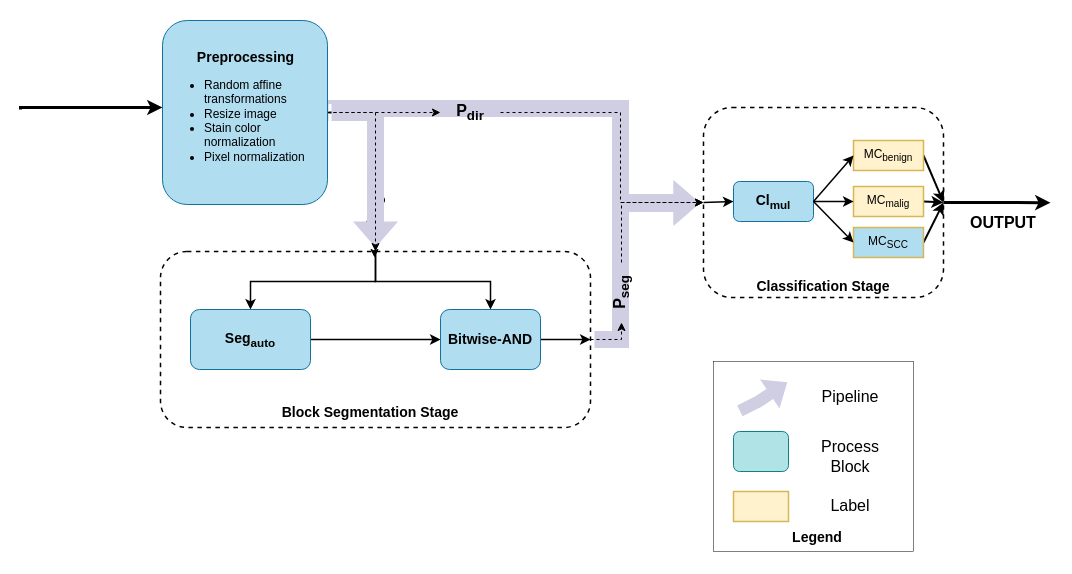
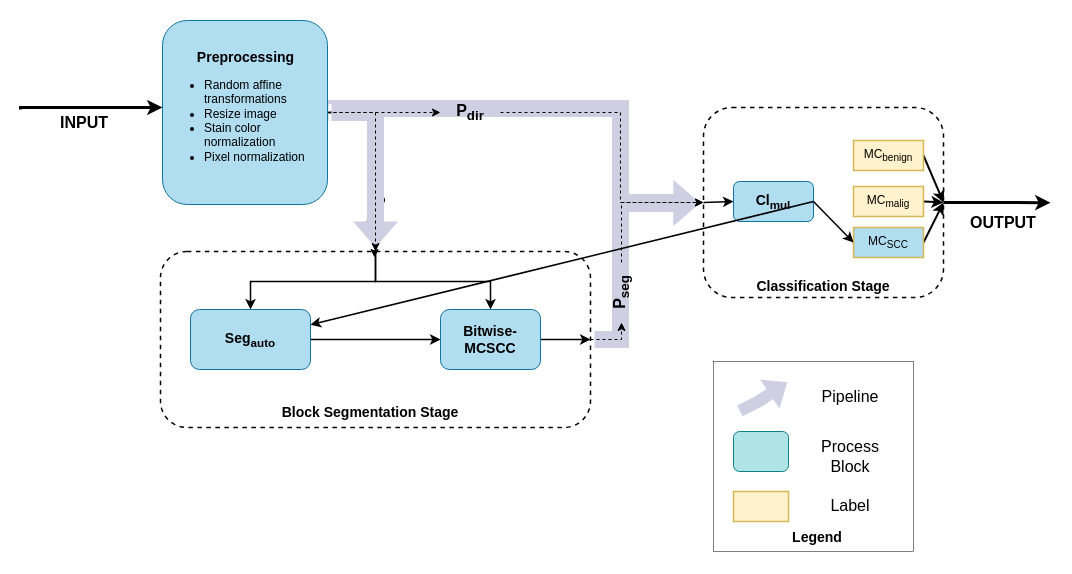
none -> (85, 123)
(832, 180) -> (651, 241)
(831, 202) -> none
(491, 340) -> (491, 340)
